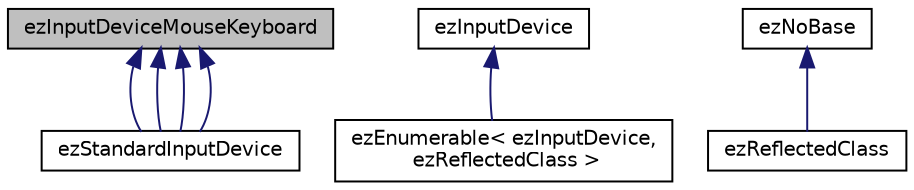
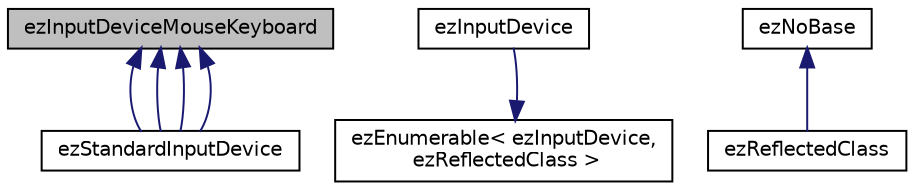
(490, 94) -> (517, 74)
